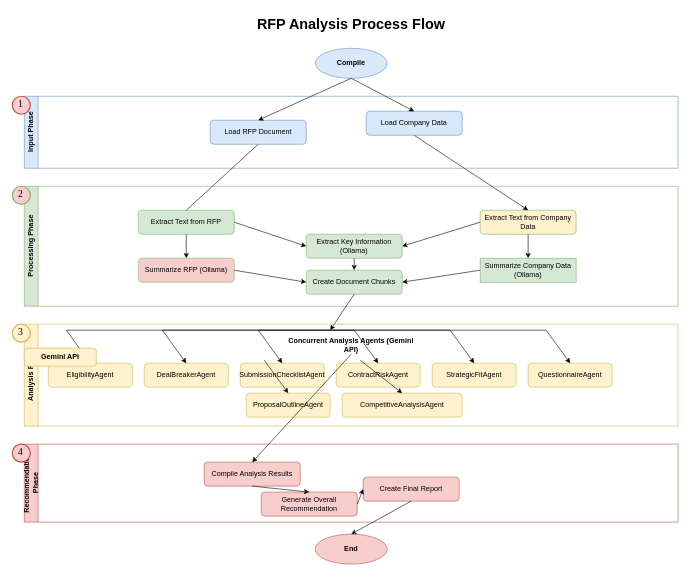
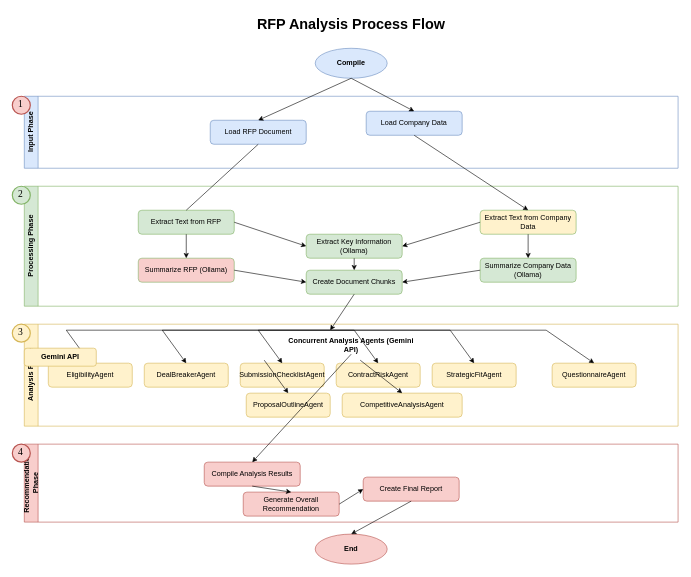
(21, 195) -> (21, 195)
(528, 270) -> (528, 270)
(570, 375) -> (594, 375)
(309, 504) -> (291, 504)
